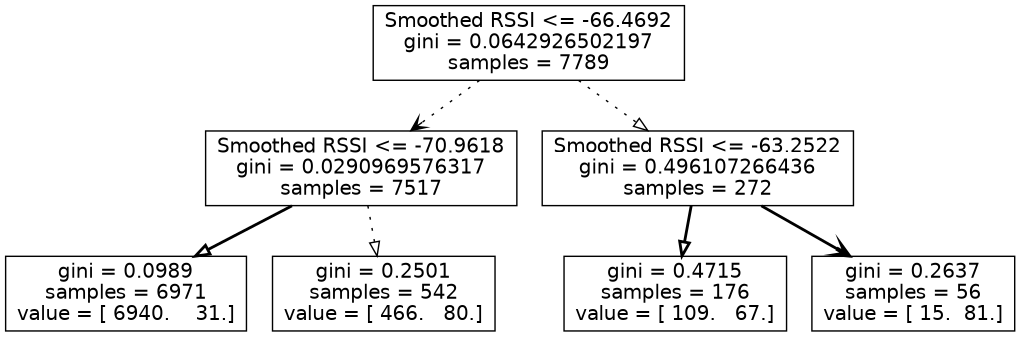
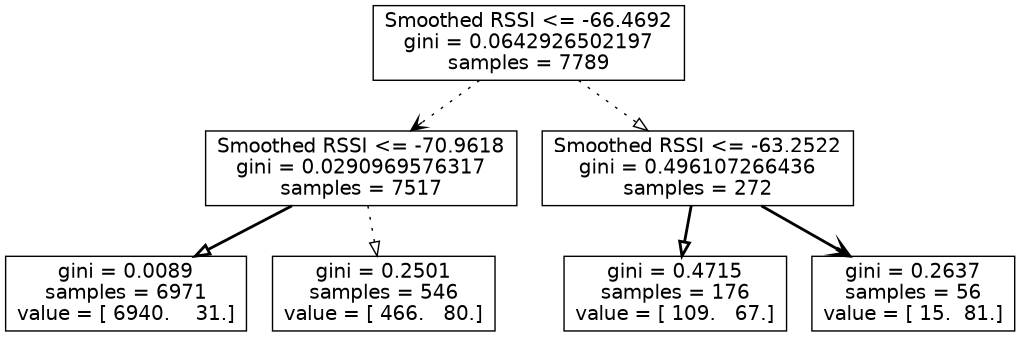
(126, 294) -> (126, 294)
(384, 294) -> (384, 294)
